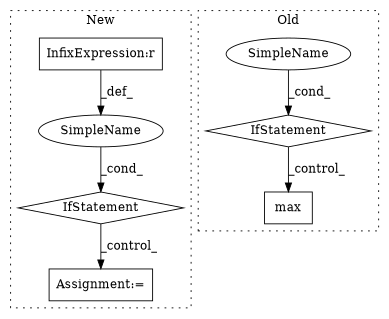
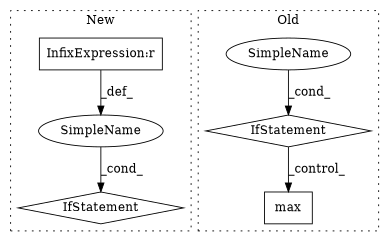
(101, 285) -> none
